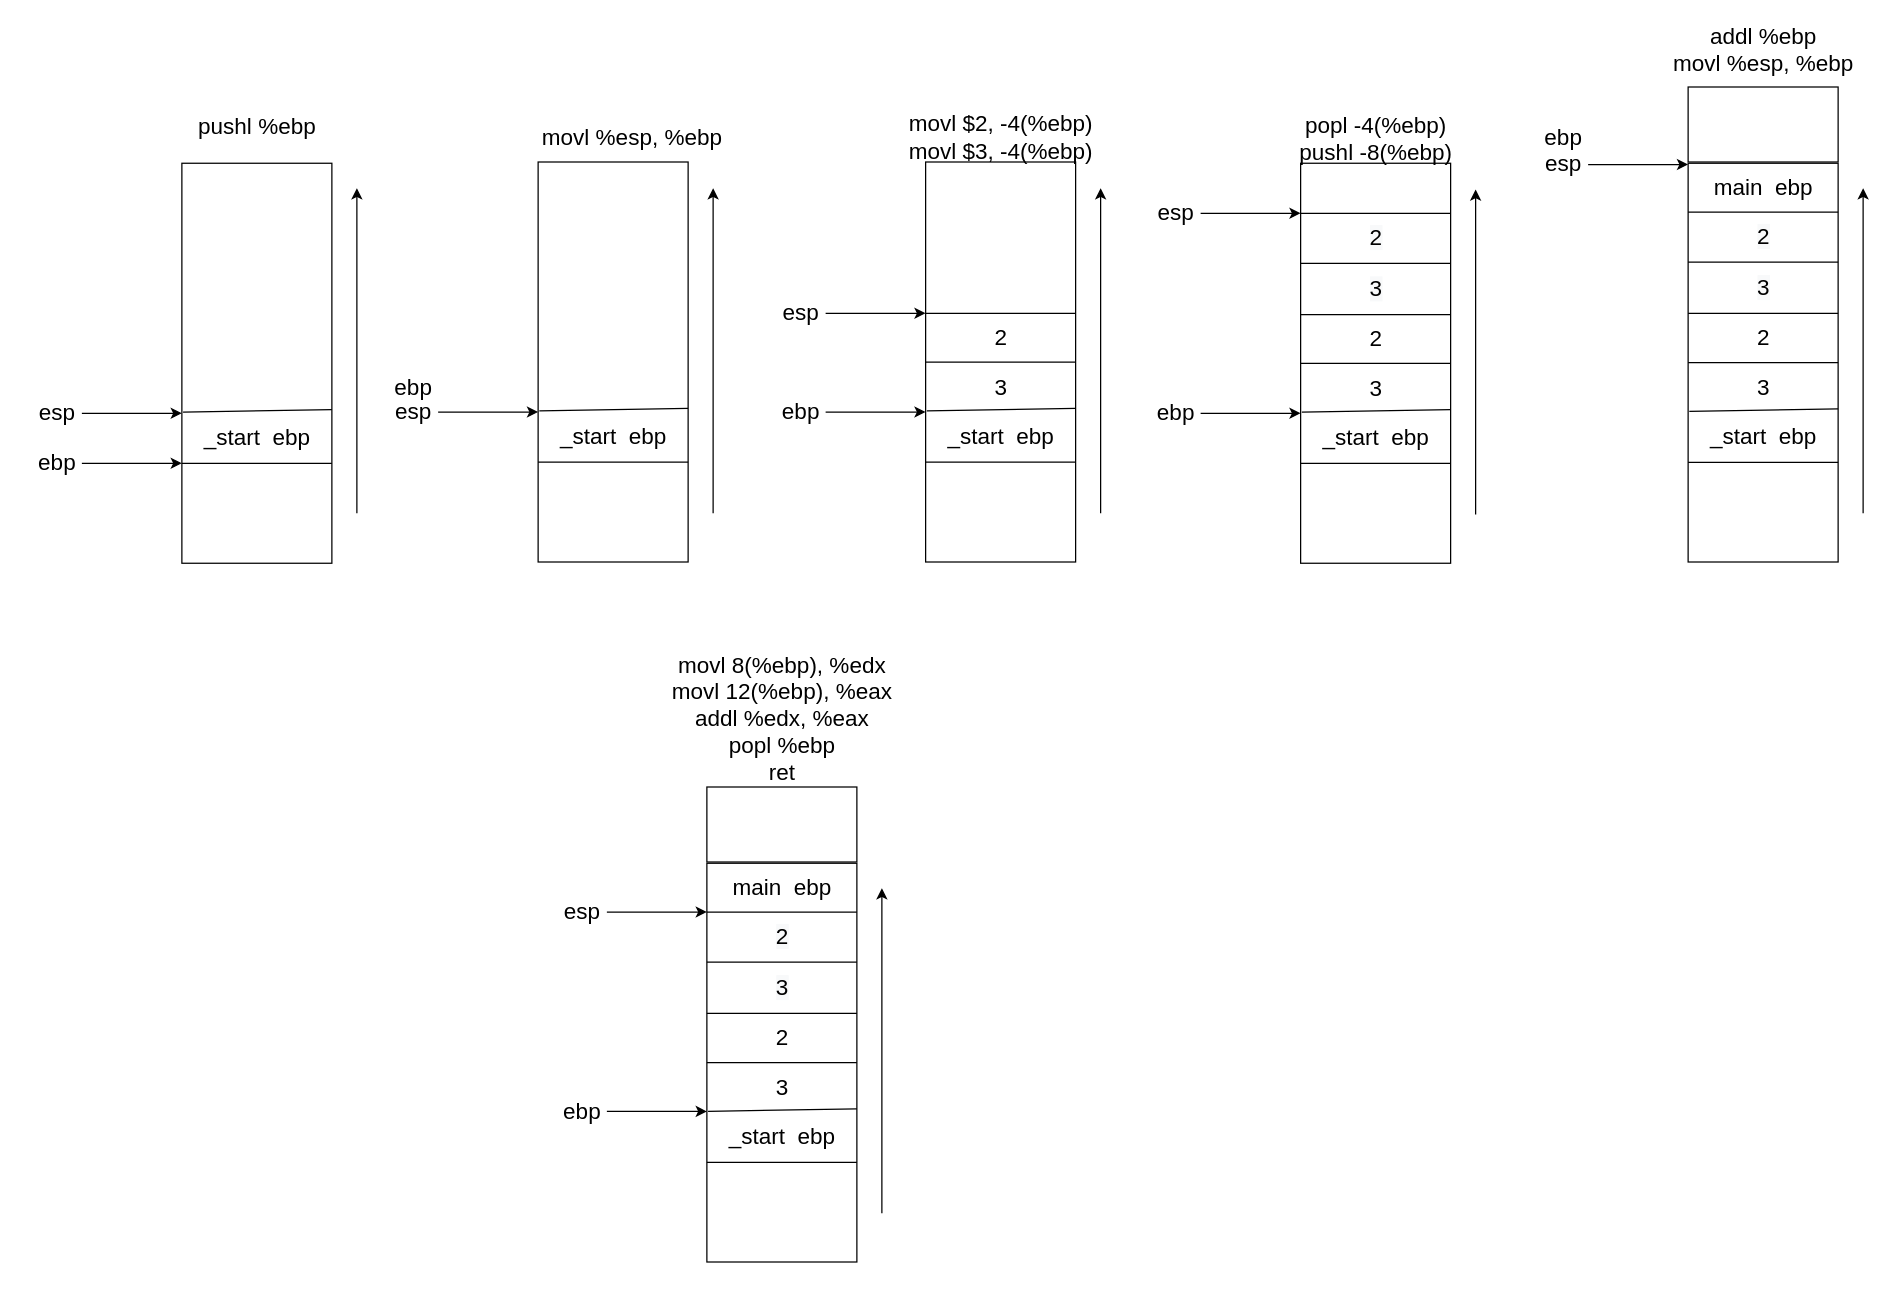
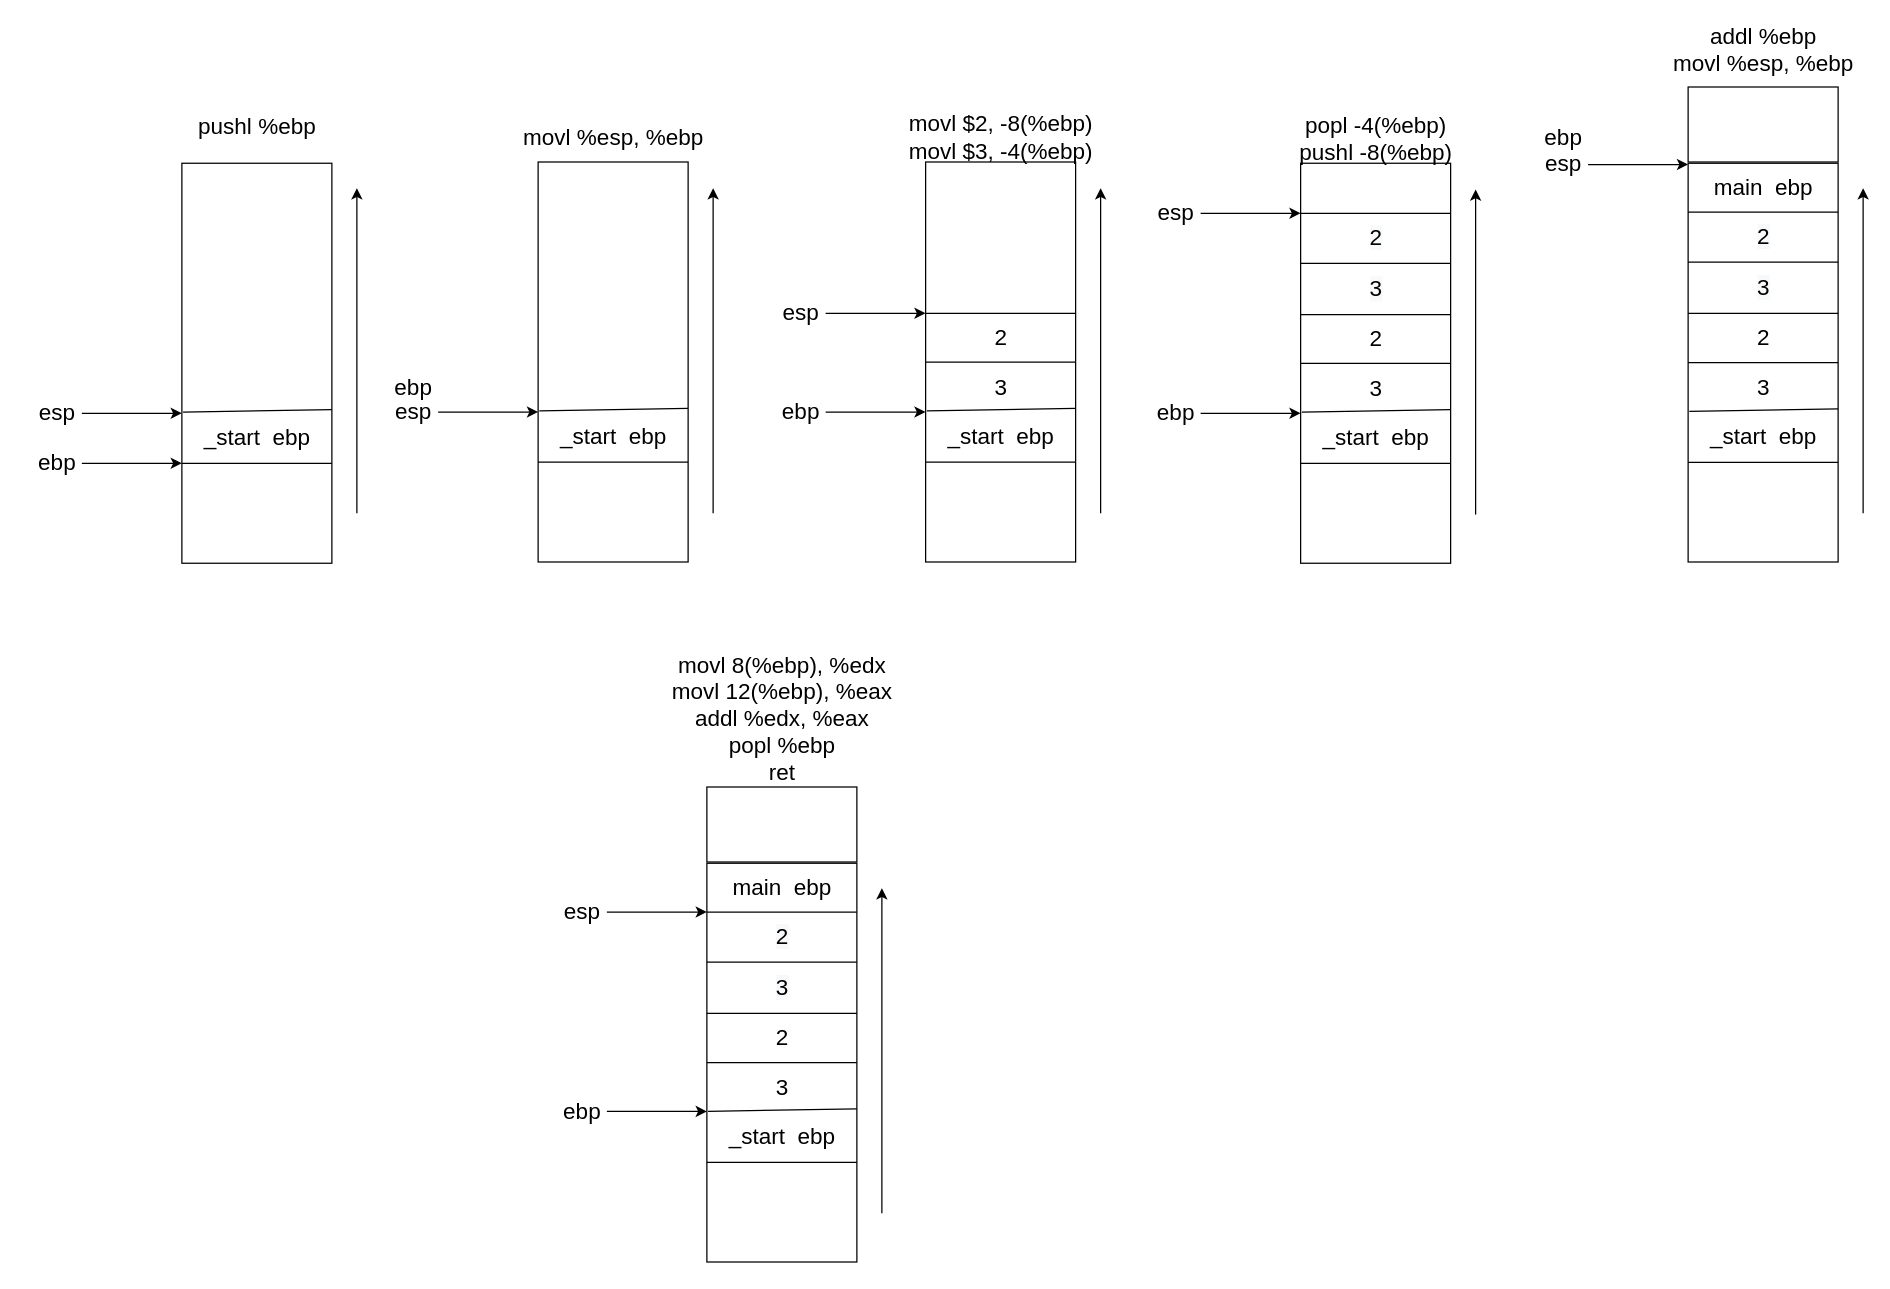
(632, 138) -> (613, 138)
(1001, 138) -> (1001, 138)
